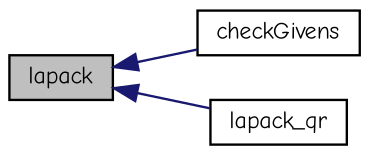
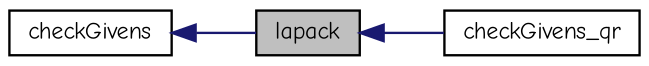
(167, 56) -> (226, 33)
(279, 122) -> (542, 33)
